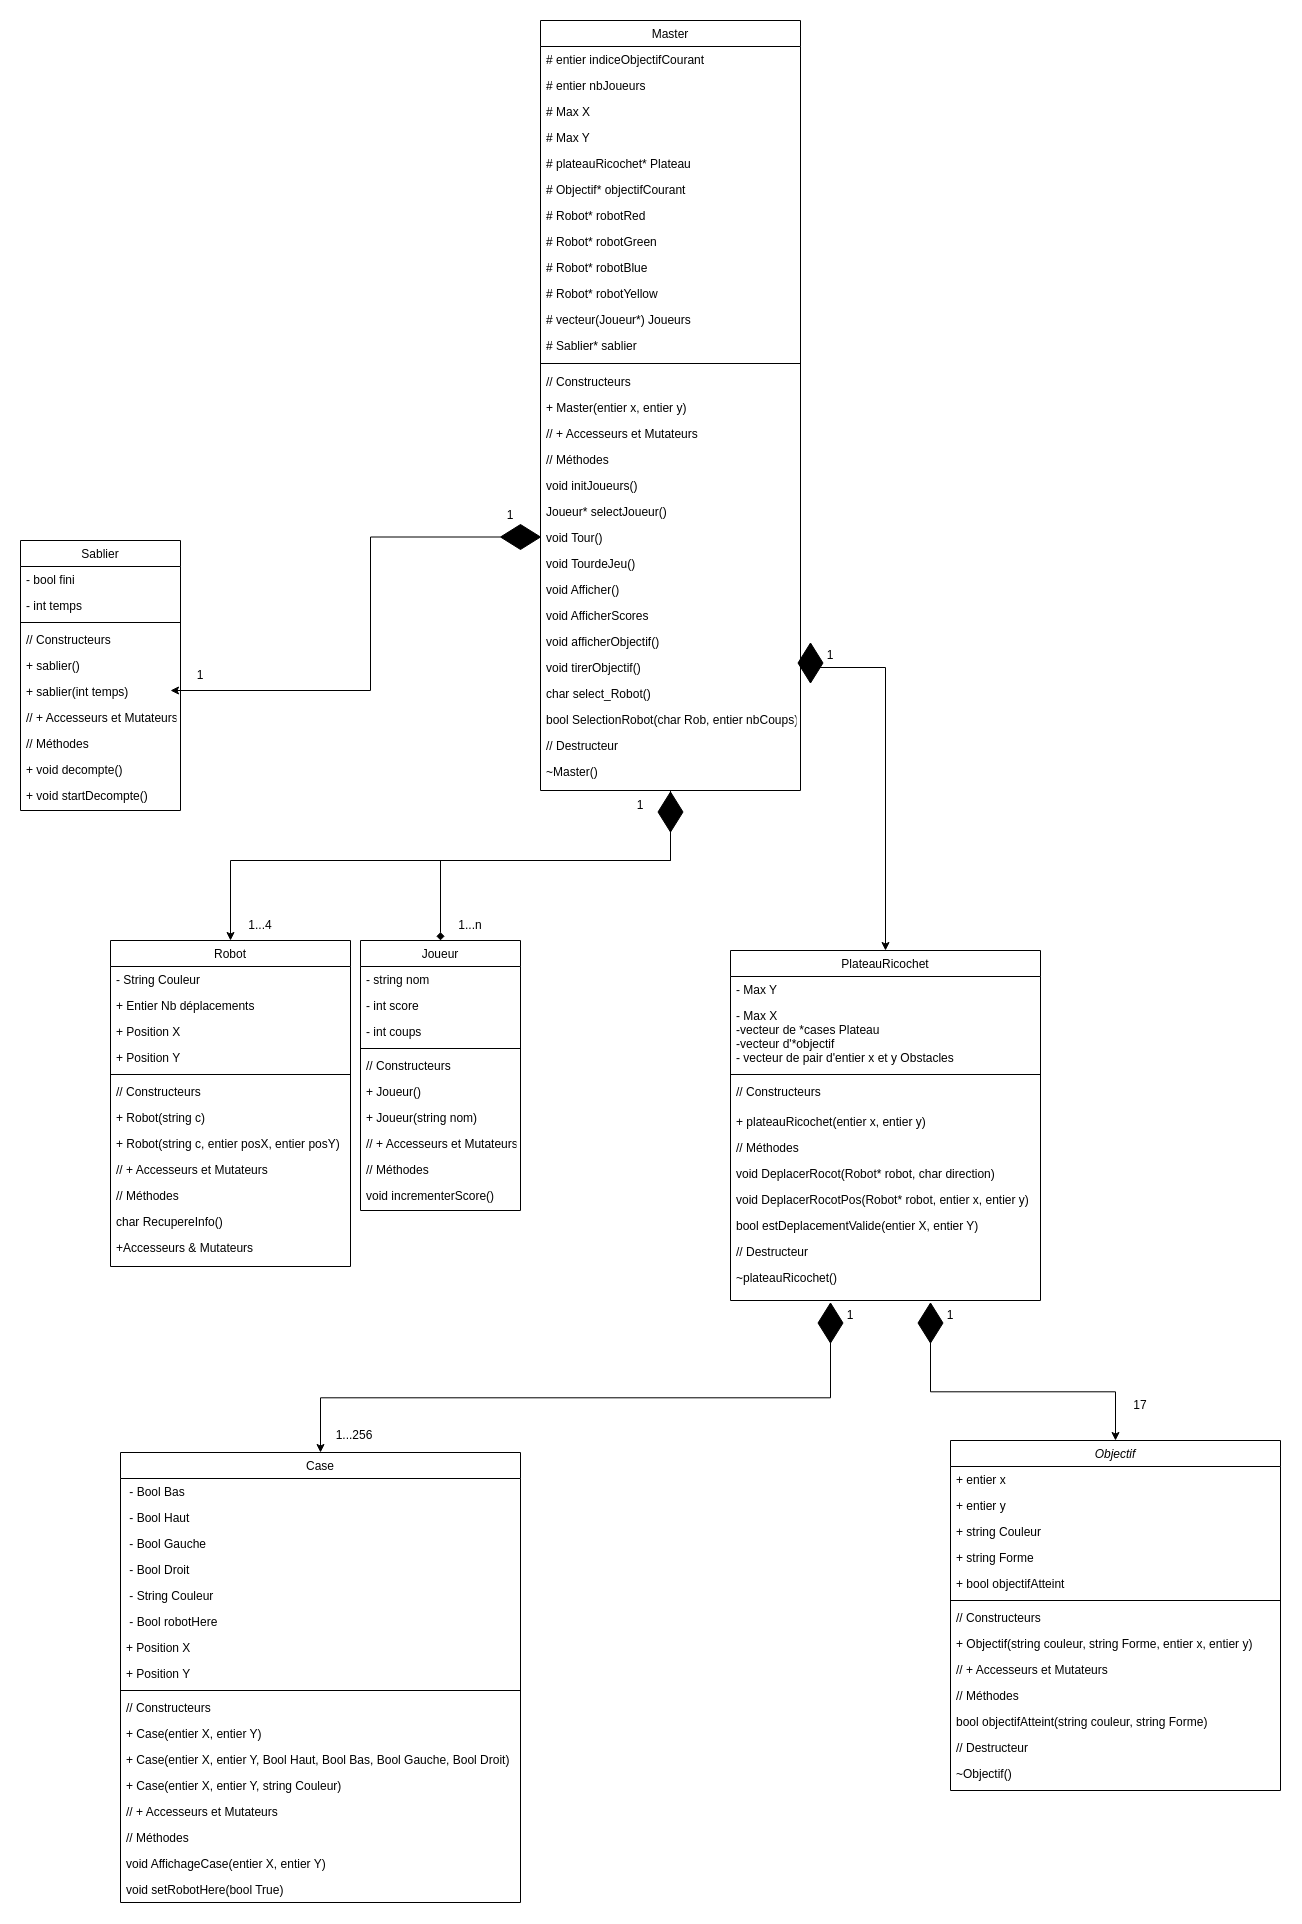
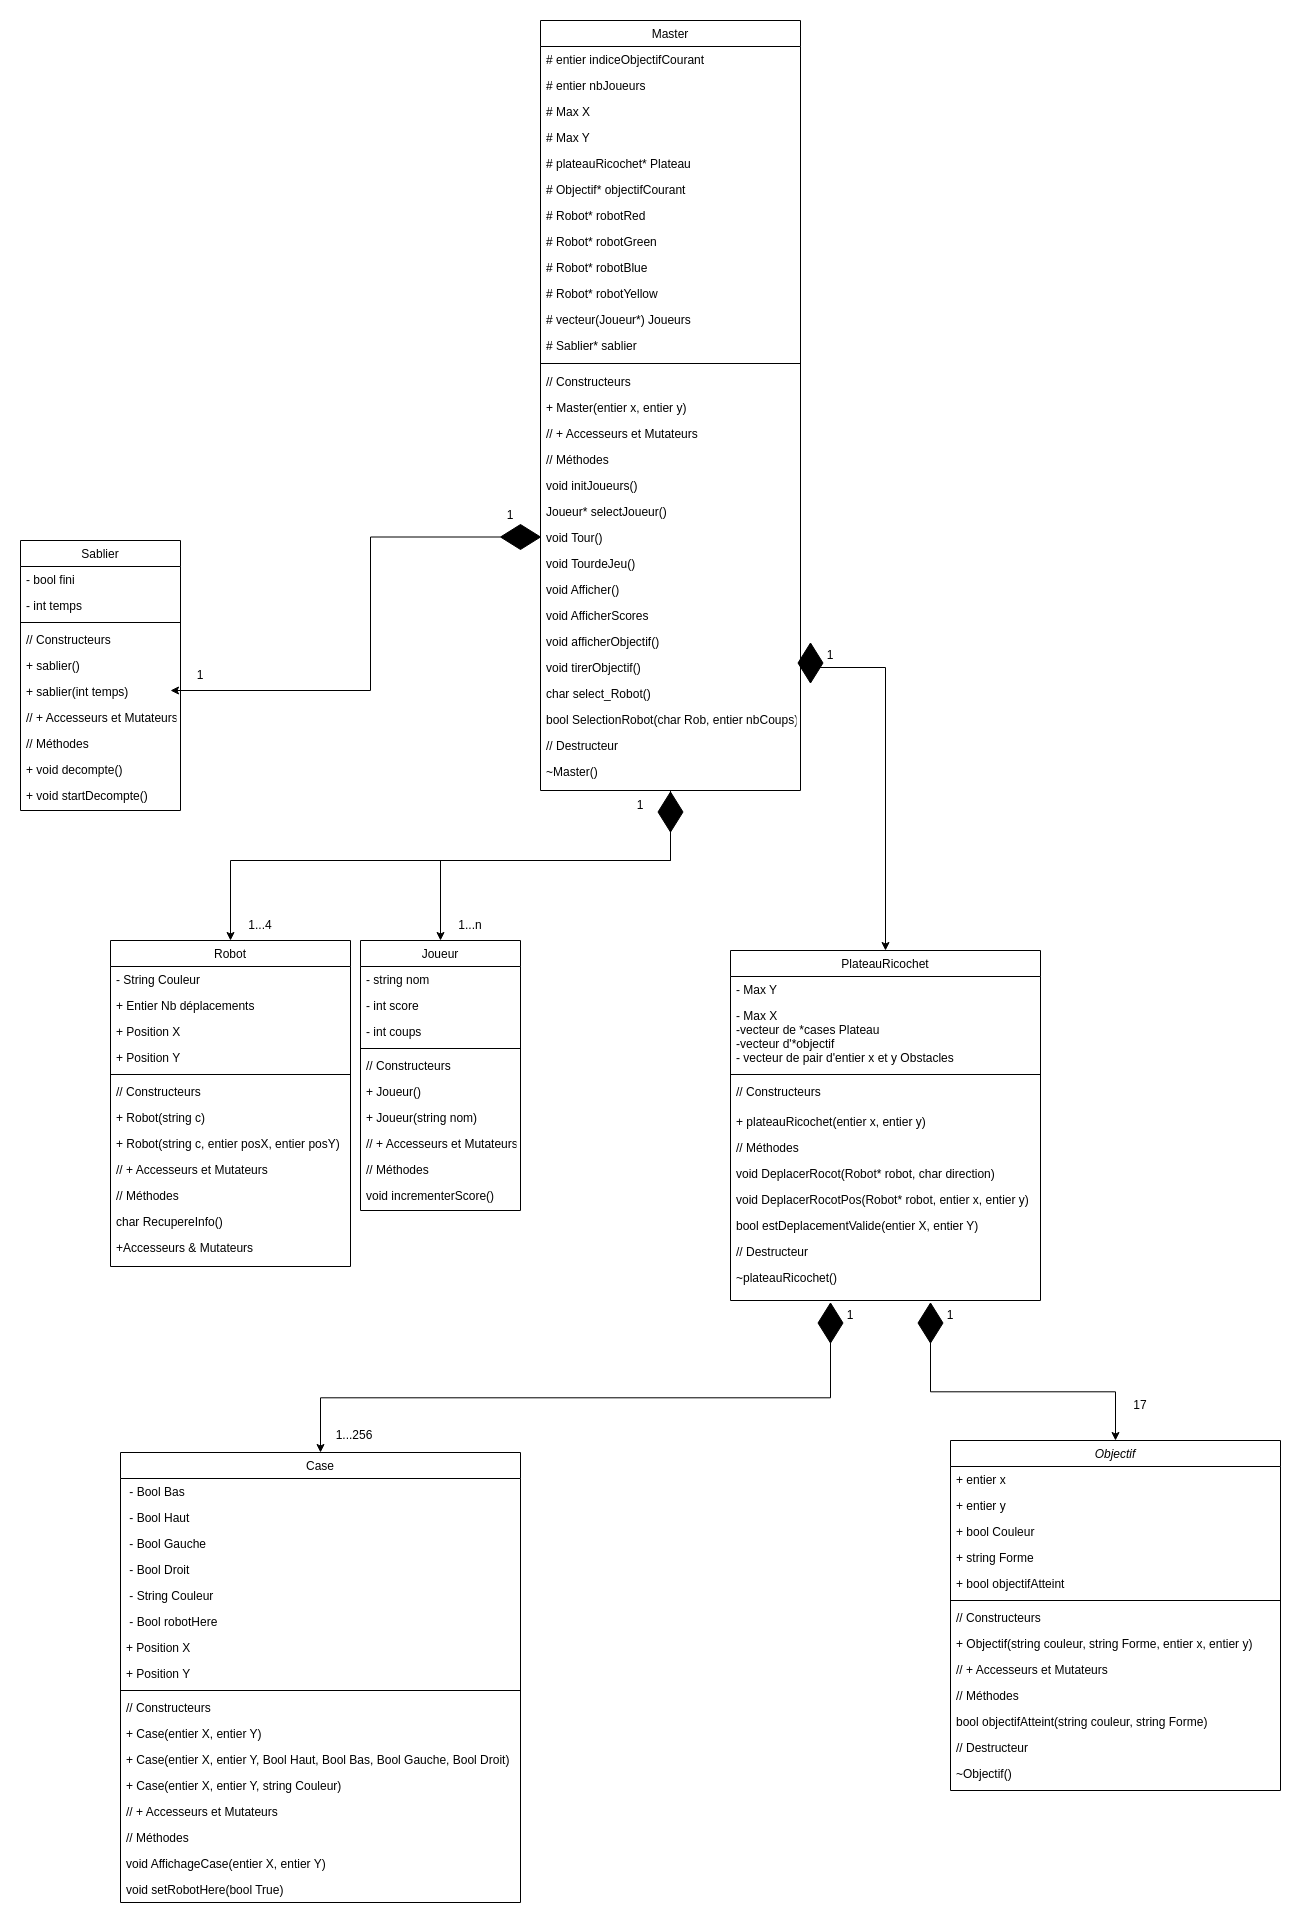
(441, 932) -> (441, 932)
(1004, 1532) -> (997, 1532)
